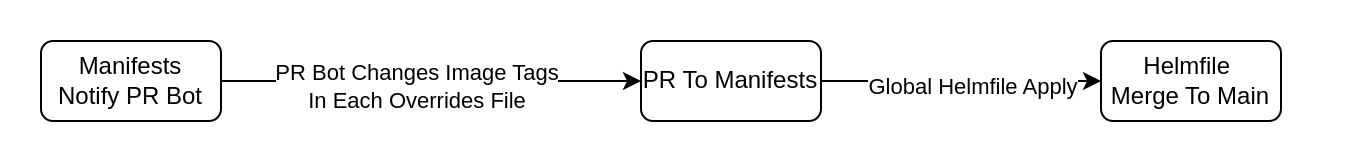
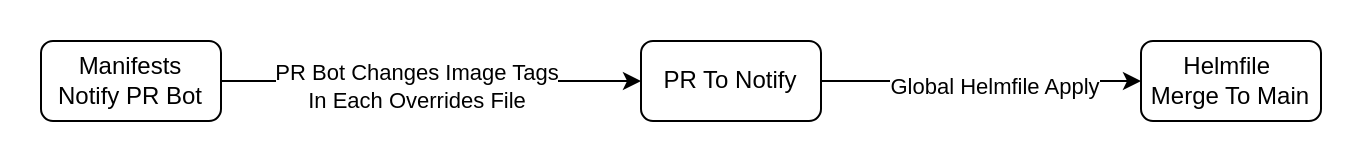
(731, 81) -> (731, 81)
(1191, 81) -> (1231, 81)
